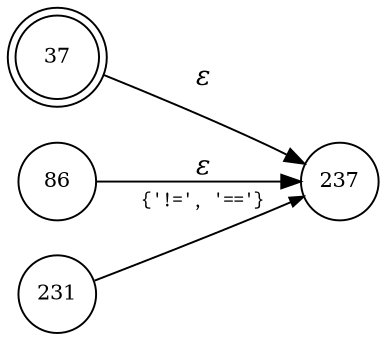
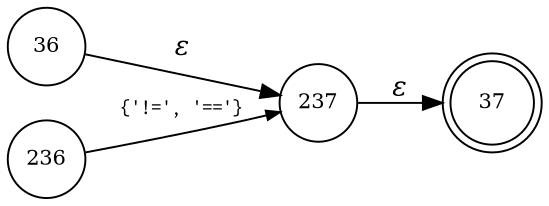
(196, 113) -> (390, 103)
(57, 182) -> (47, 47)
(57, 294) -> (47, 159)
